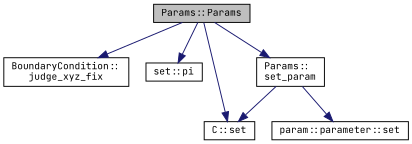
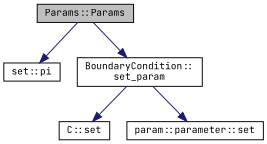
(215, 67) -> none
(66, 72) -> none
(291, 72) -> (140, 72)
